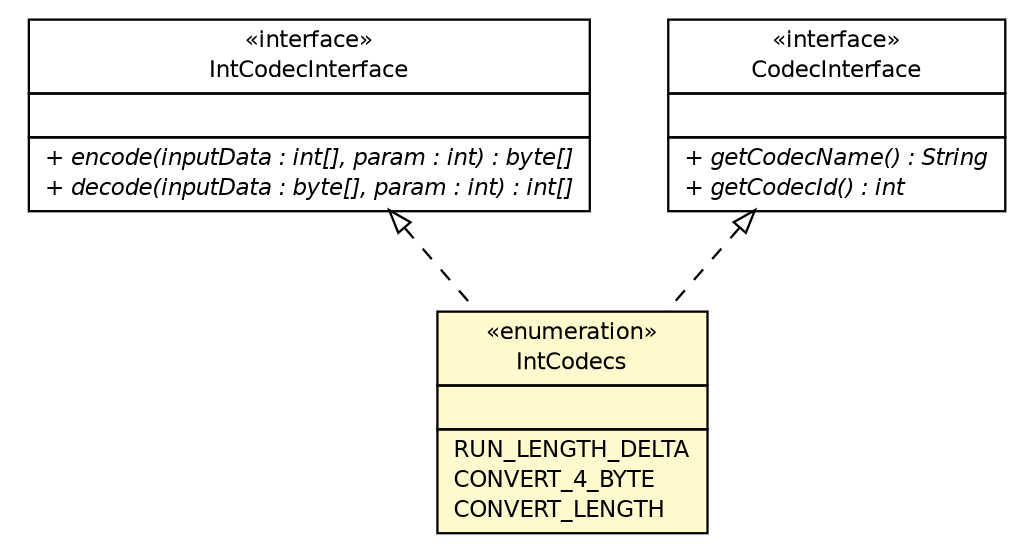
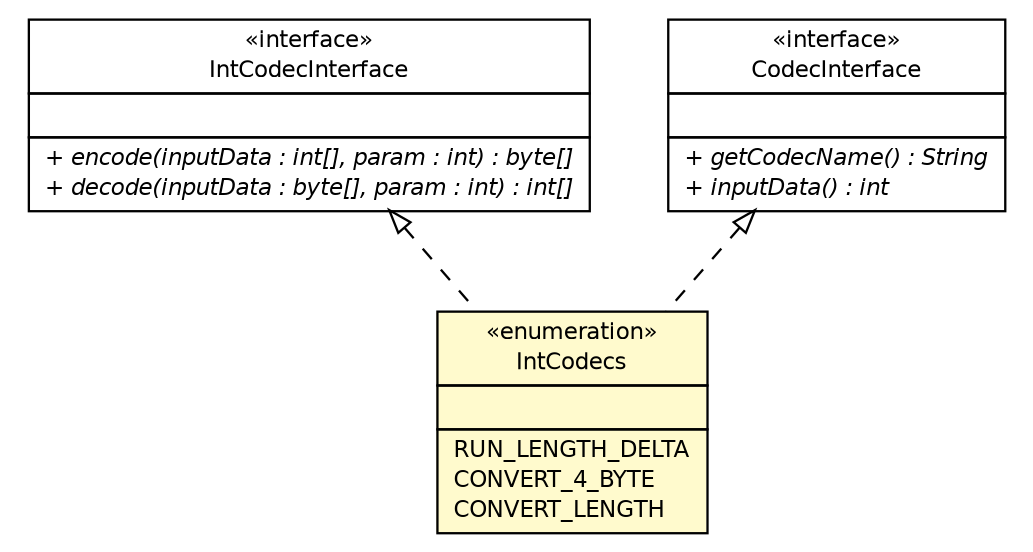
(795, 188) -> (787, 188)
